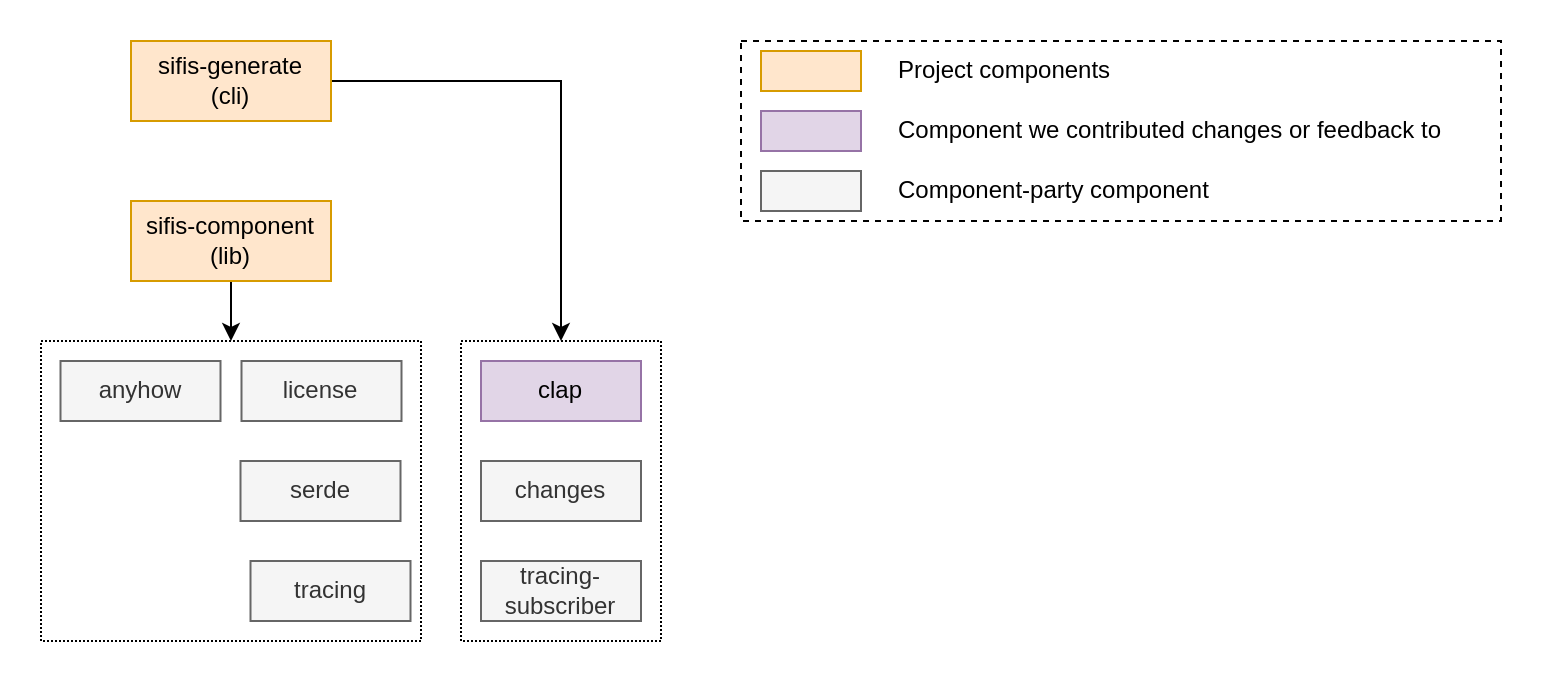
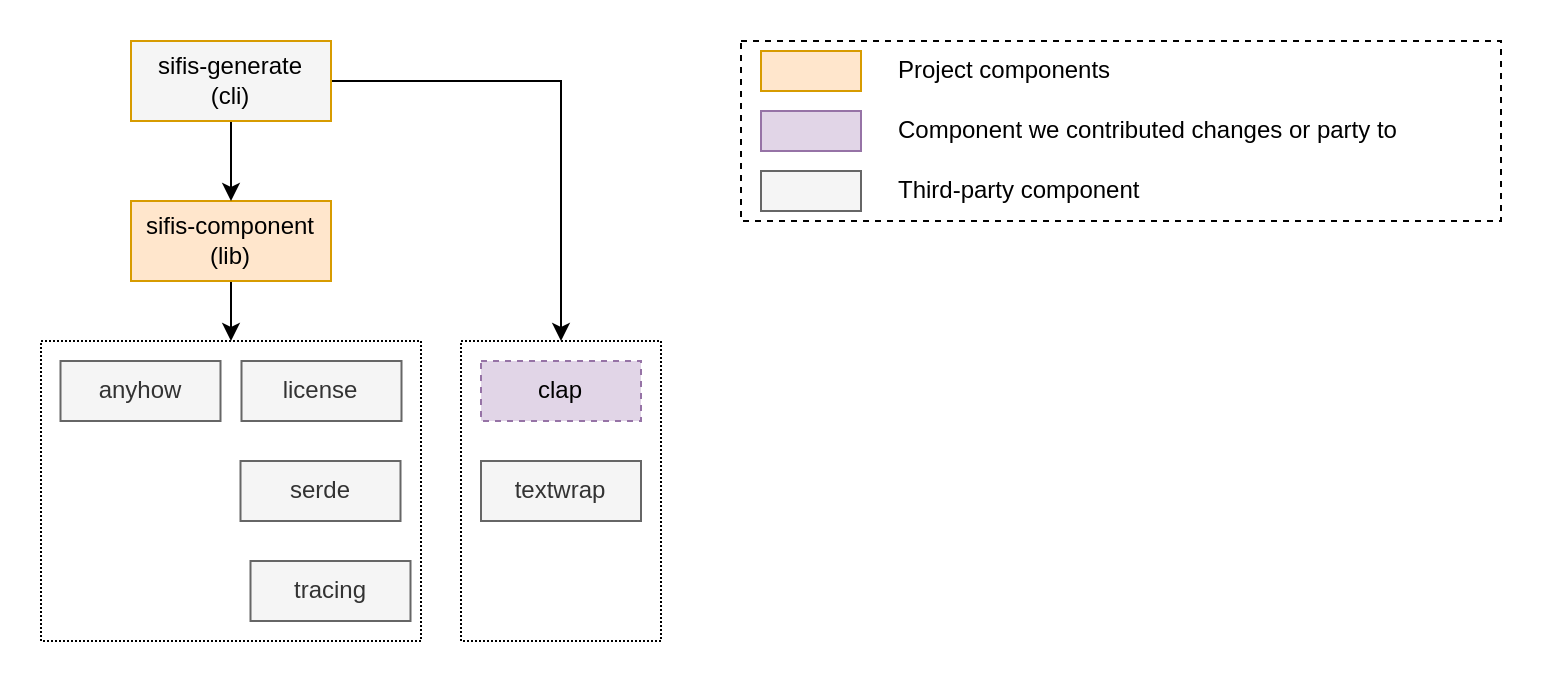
(231, 81) -> (231, 81)
(1180, 131) -> (1173, 131)
none -> (231, 154)
(1064, 191) -> (1034, 191)
(561, 391) -> (561, 391)
(561, 491) -> (561, 491)
(561, 591) -> none
